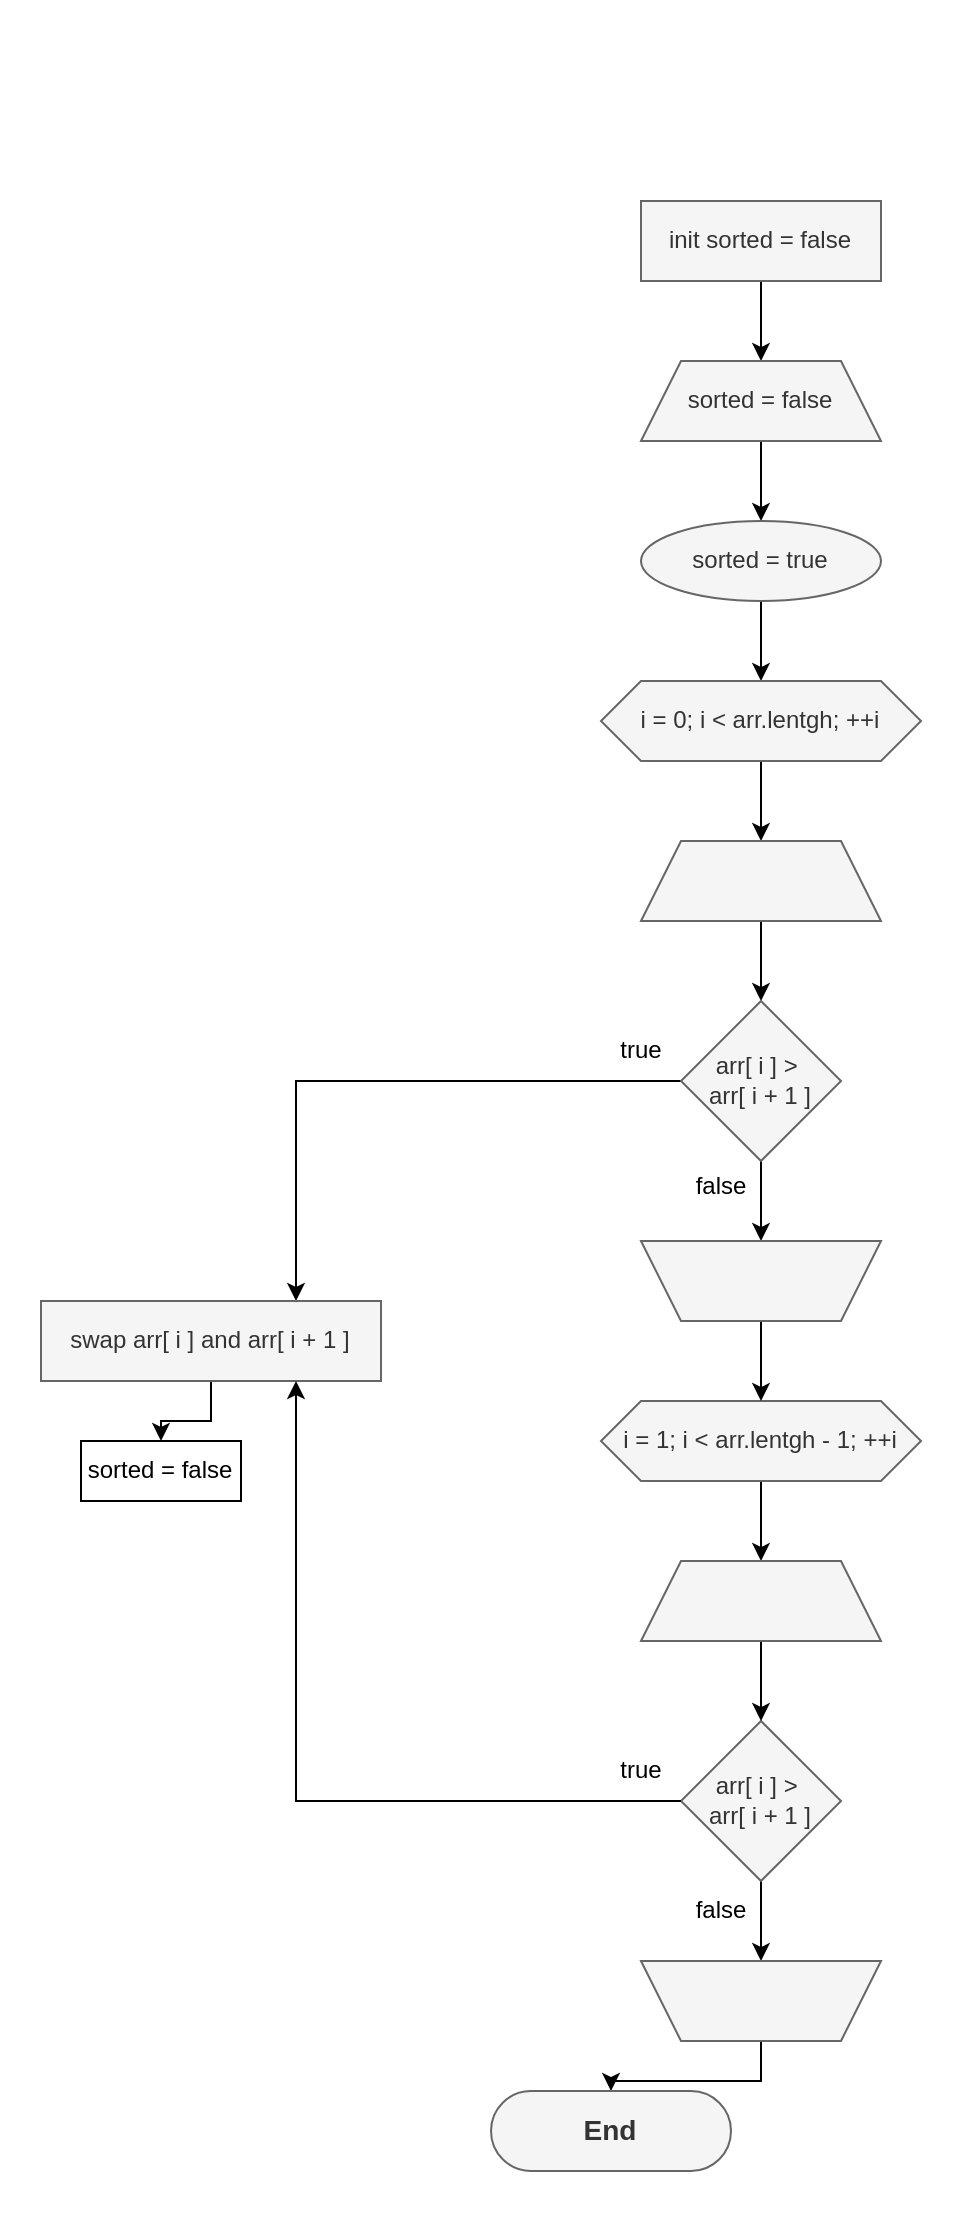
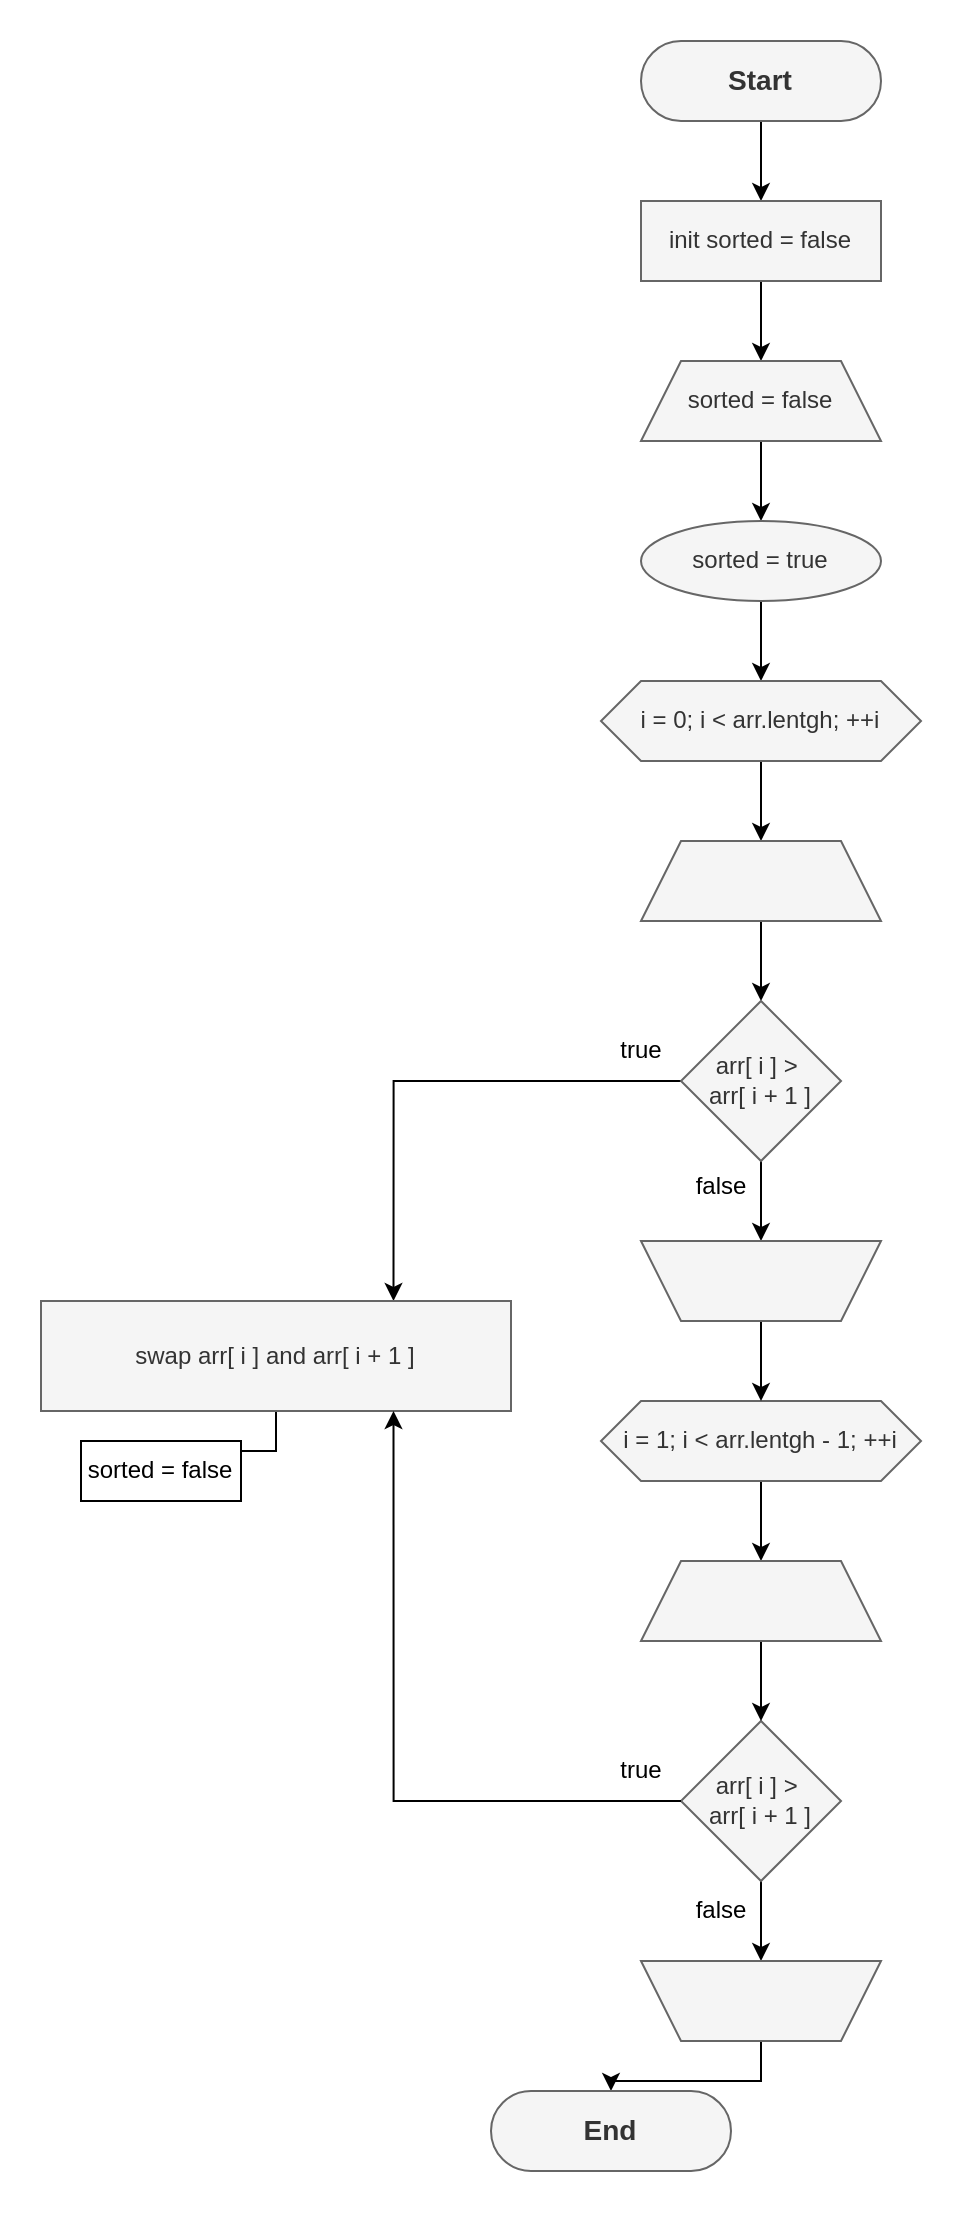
none -> (761, 81)
none -> (761, 154)
(211, 1341) -> (276, 1356)
